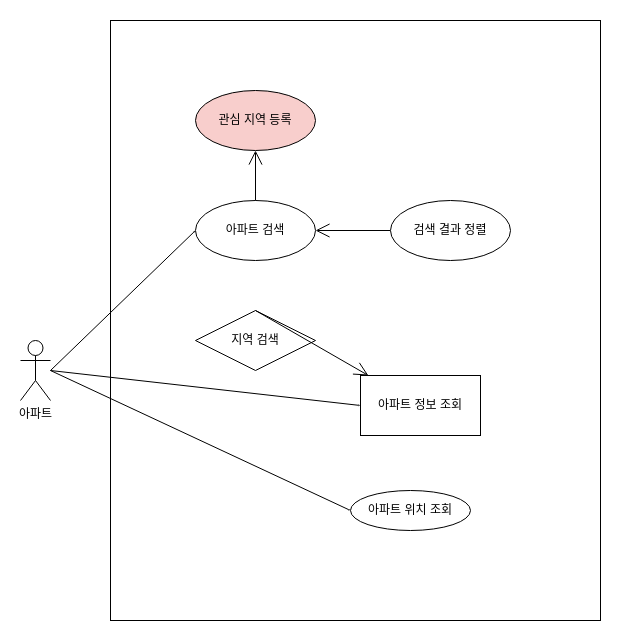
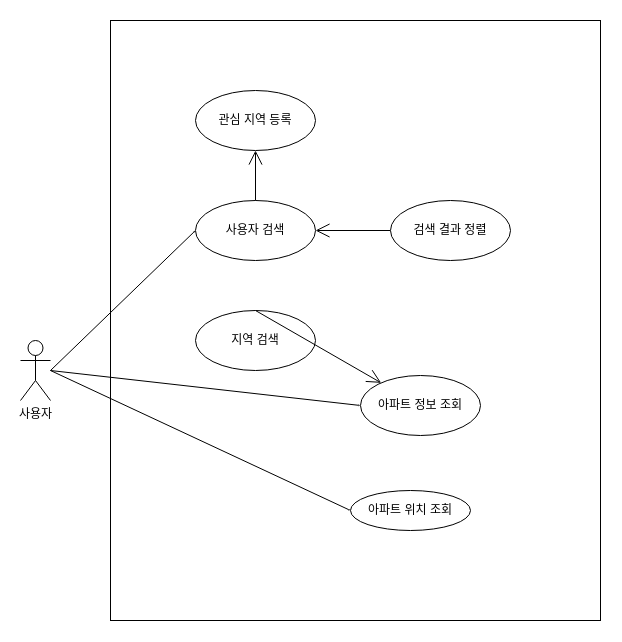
(256, 121) -> (256, 121)
(256, 231) -> (256, 231)
(256, 341) -> (256, 341)
(421, 406) -> (421, 406)
(36, 415) -> (36, 415)
